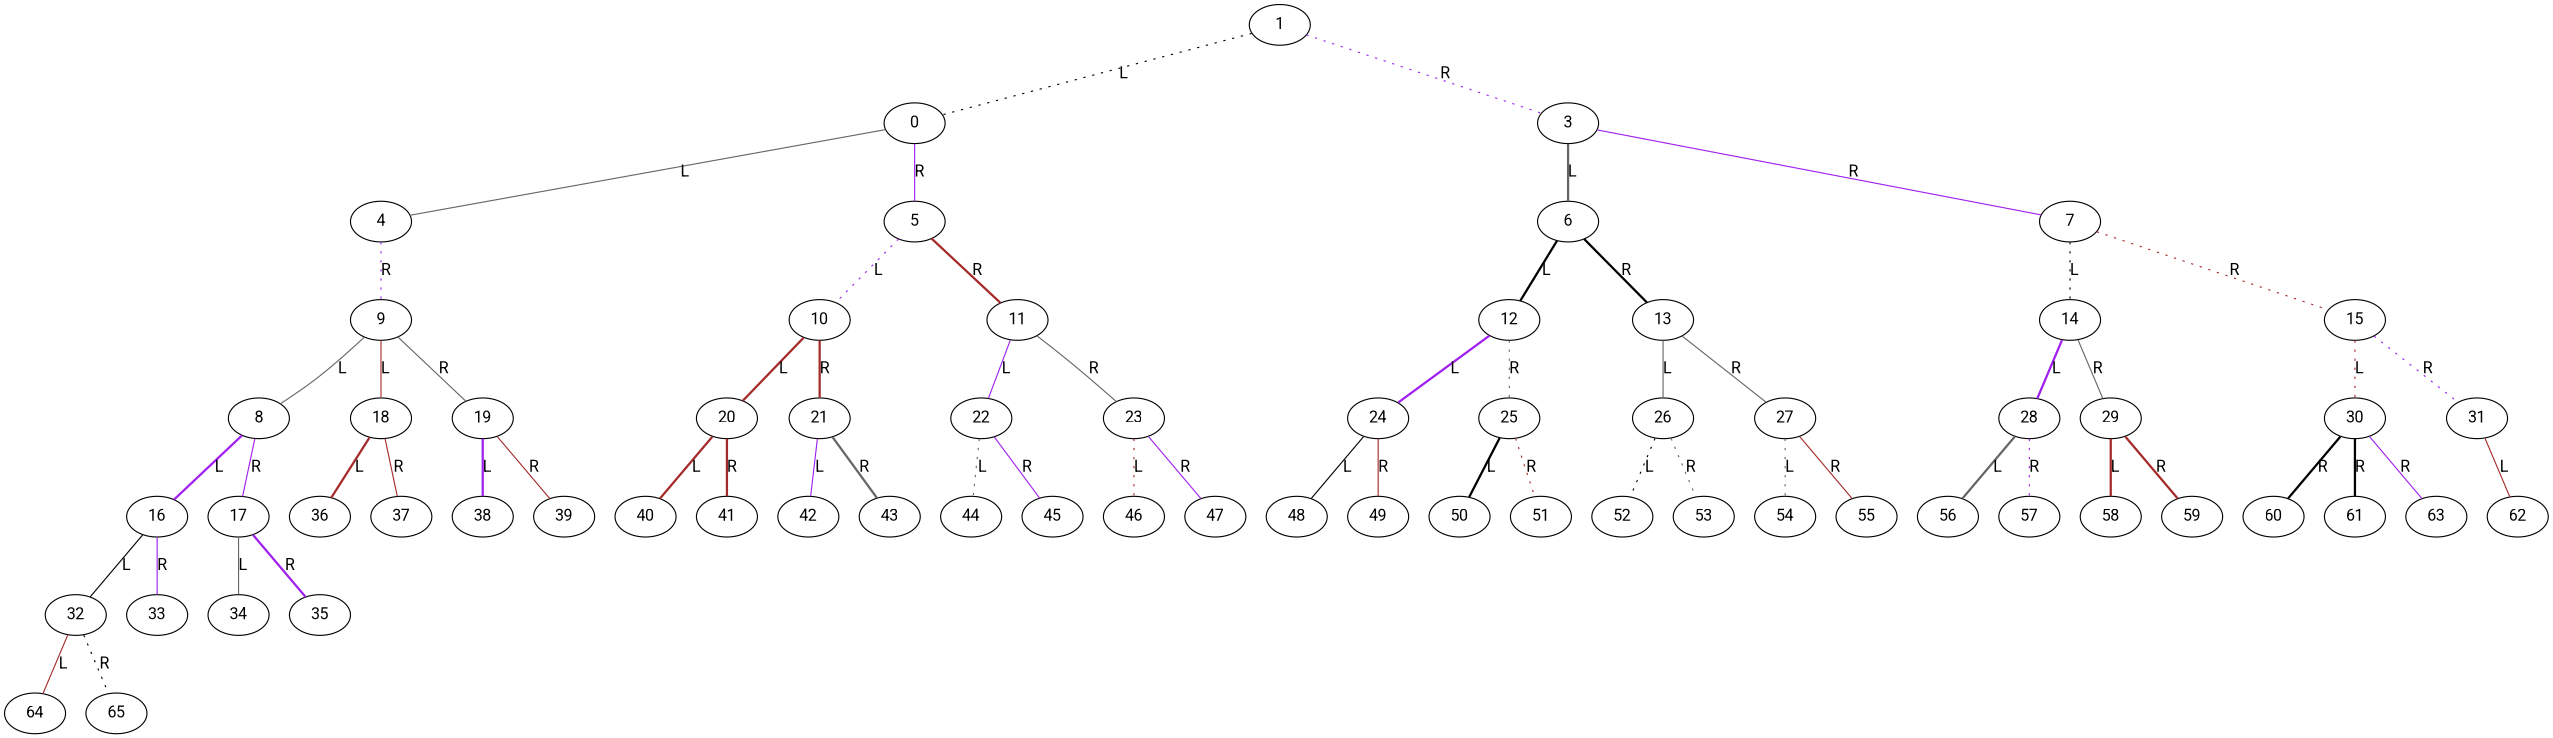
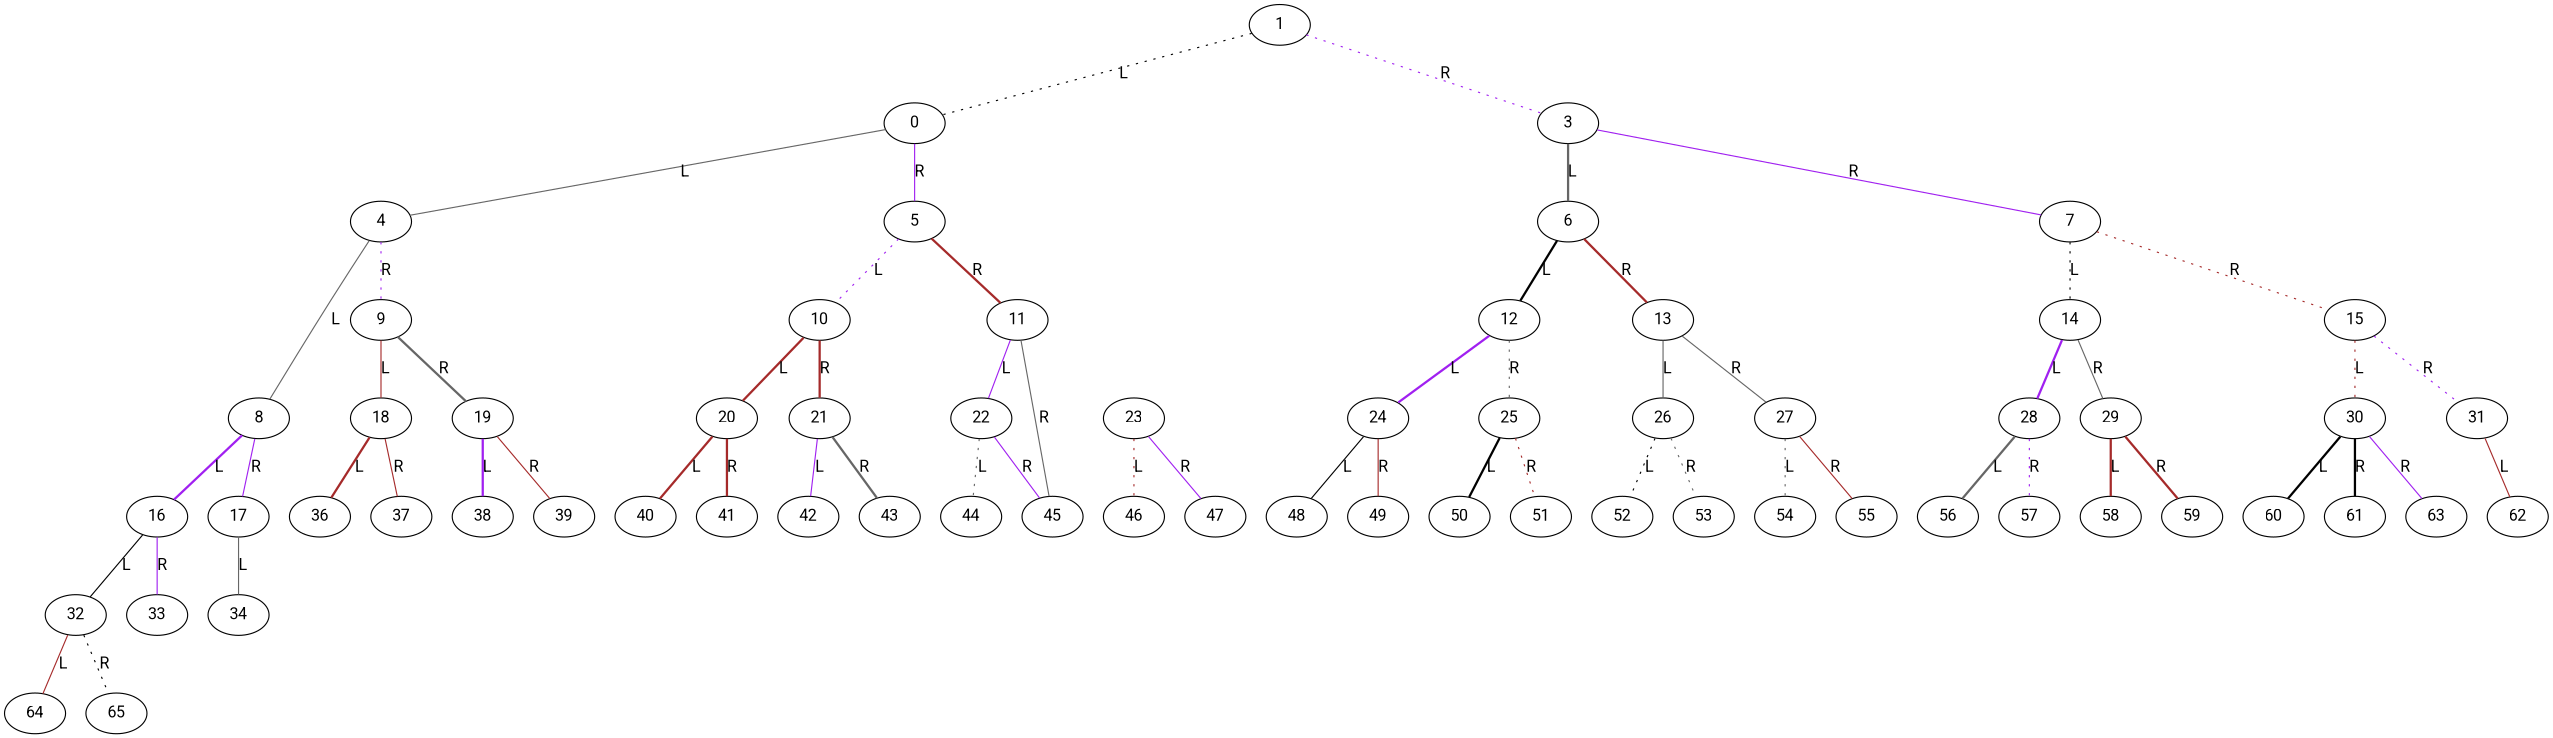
(1616, 271) -> (1616, 271)
(1077, 368) -> (1035, 418)
(432, 369) -> (432, 369)
(324, 372) -> (319, 319)
(2323, 467) -> (2323, 467)
(320, 615) -> none
